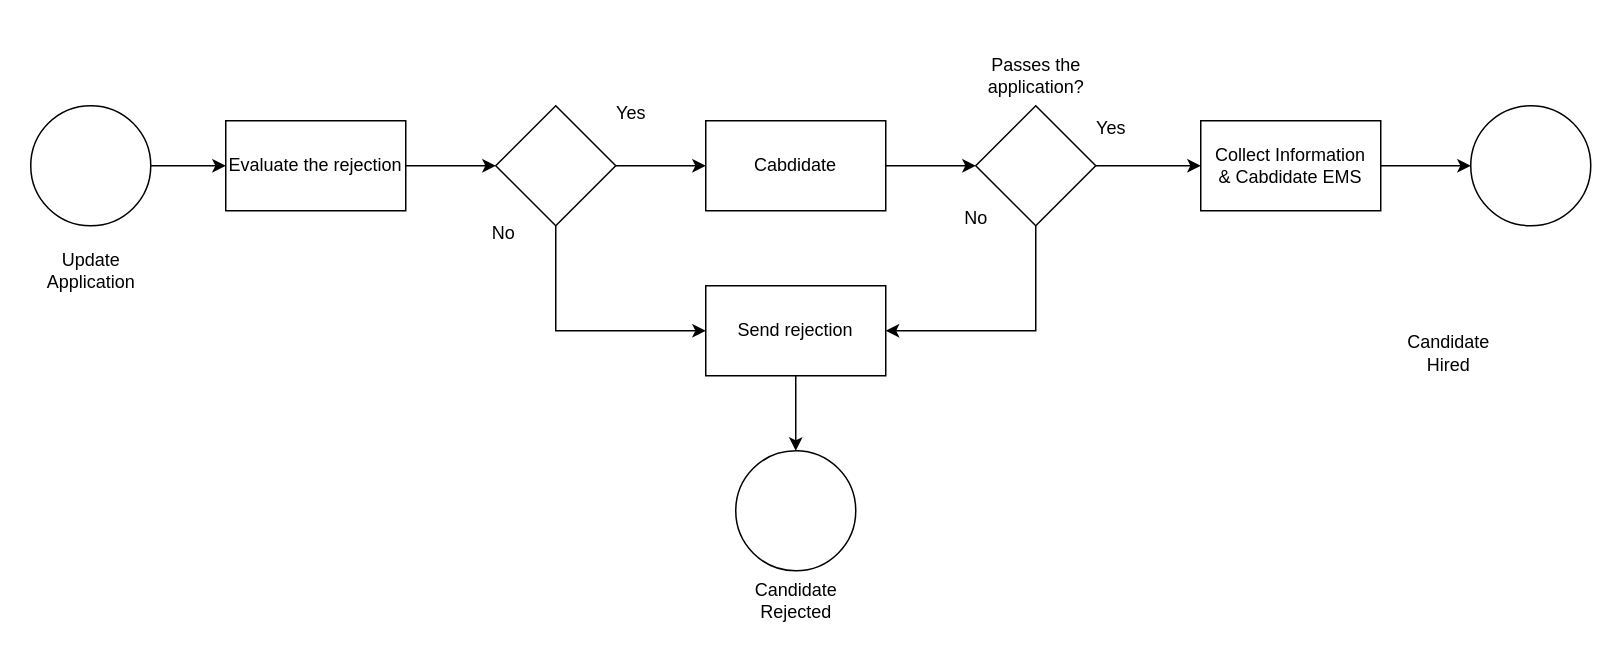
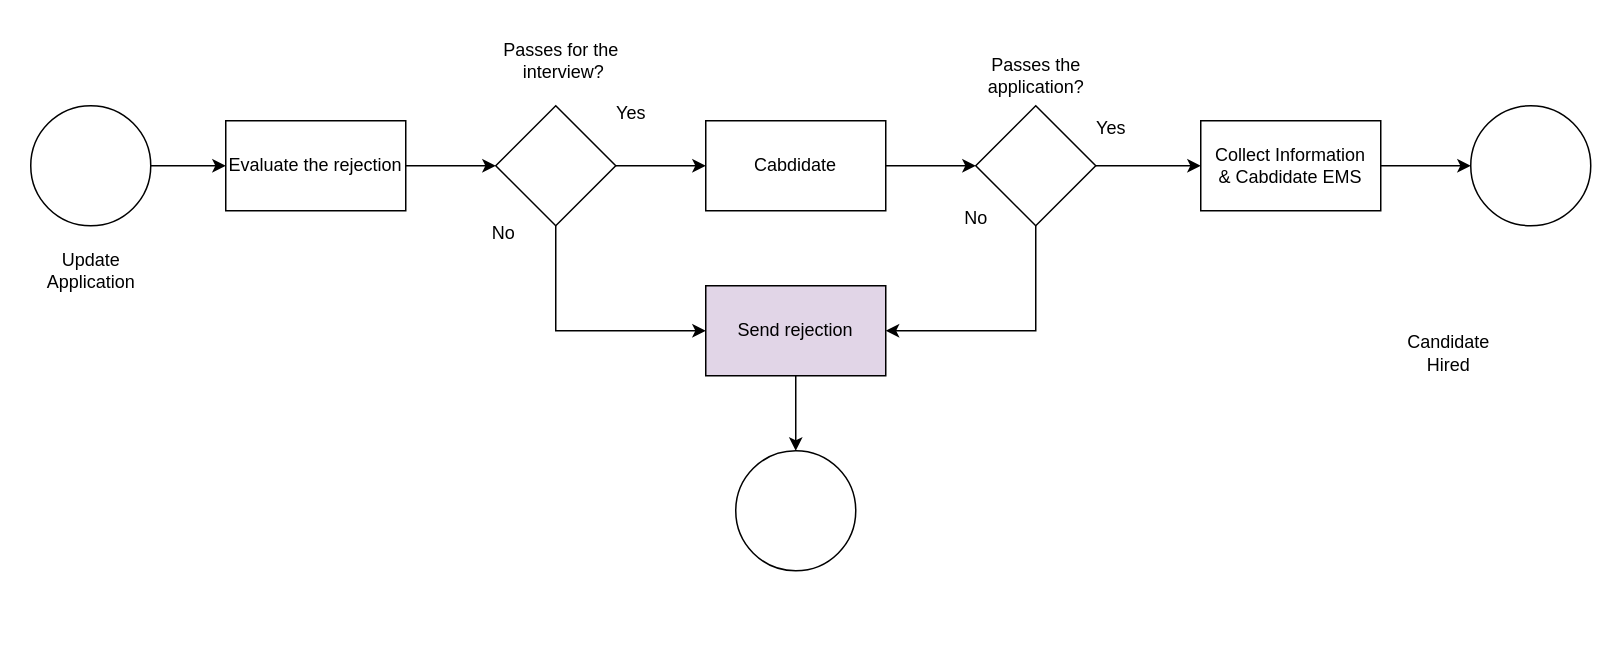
none -> (563, 61)
(796, 331) -> (796, 331)
(796, 601) -> none
